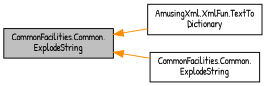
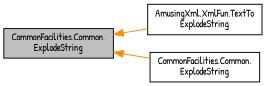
(205, 20) -> (205, 20)
